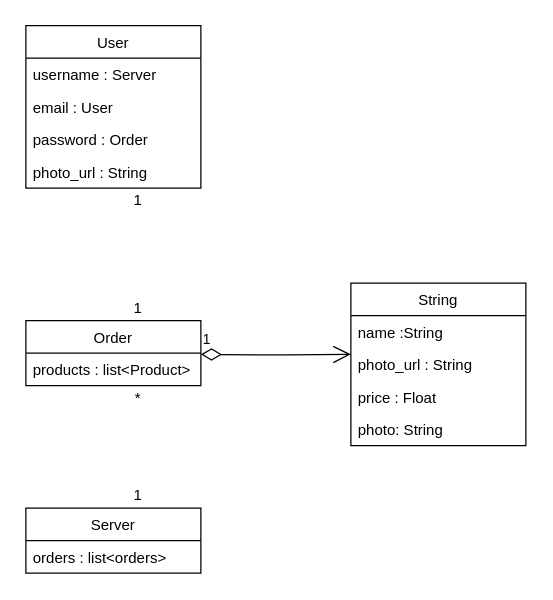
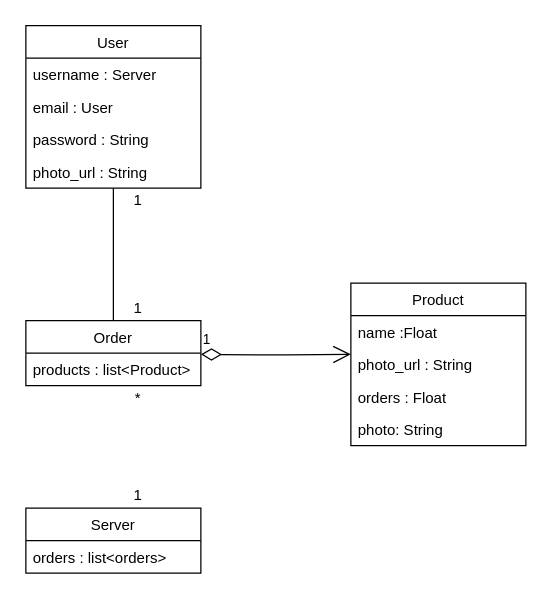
(94, 140) -> (96, 140)
none -> (113, 253)
(438, 300) -> (438, 300)
(402, 333) -> (398, 333)
(402, 398) -> (409, 398)
